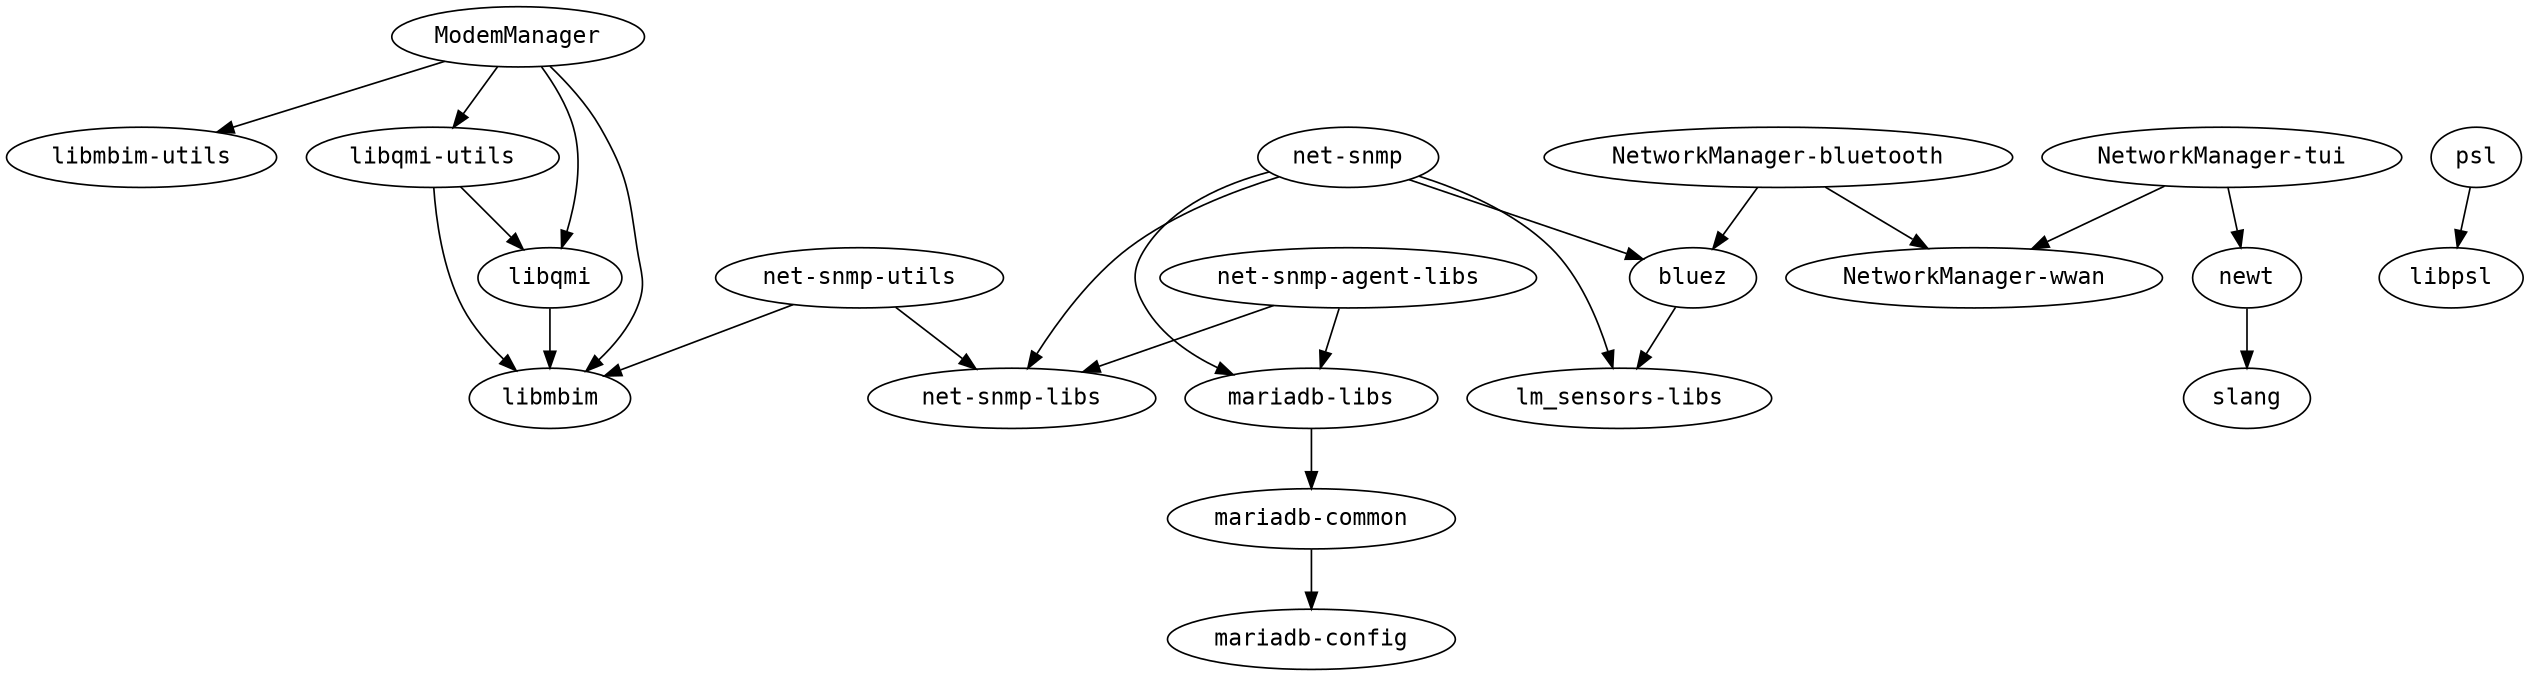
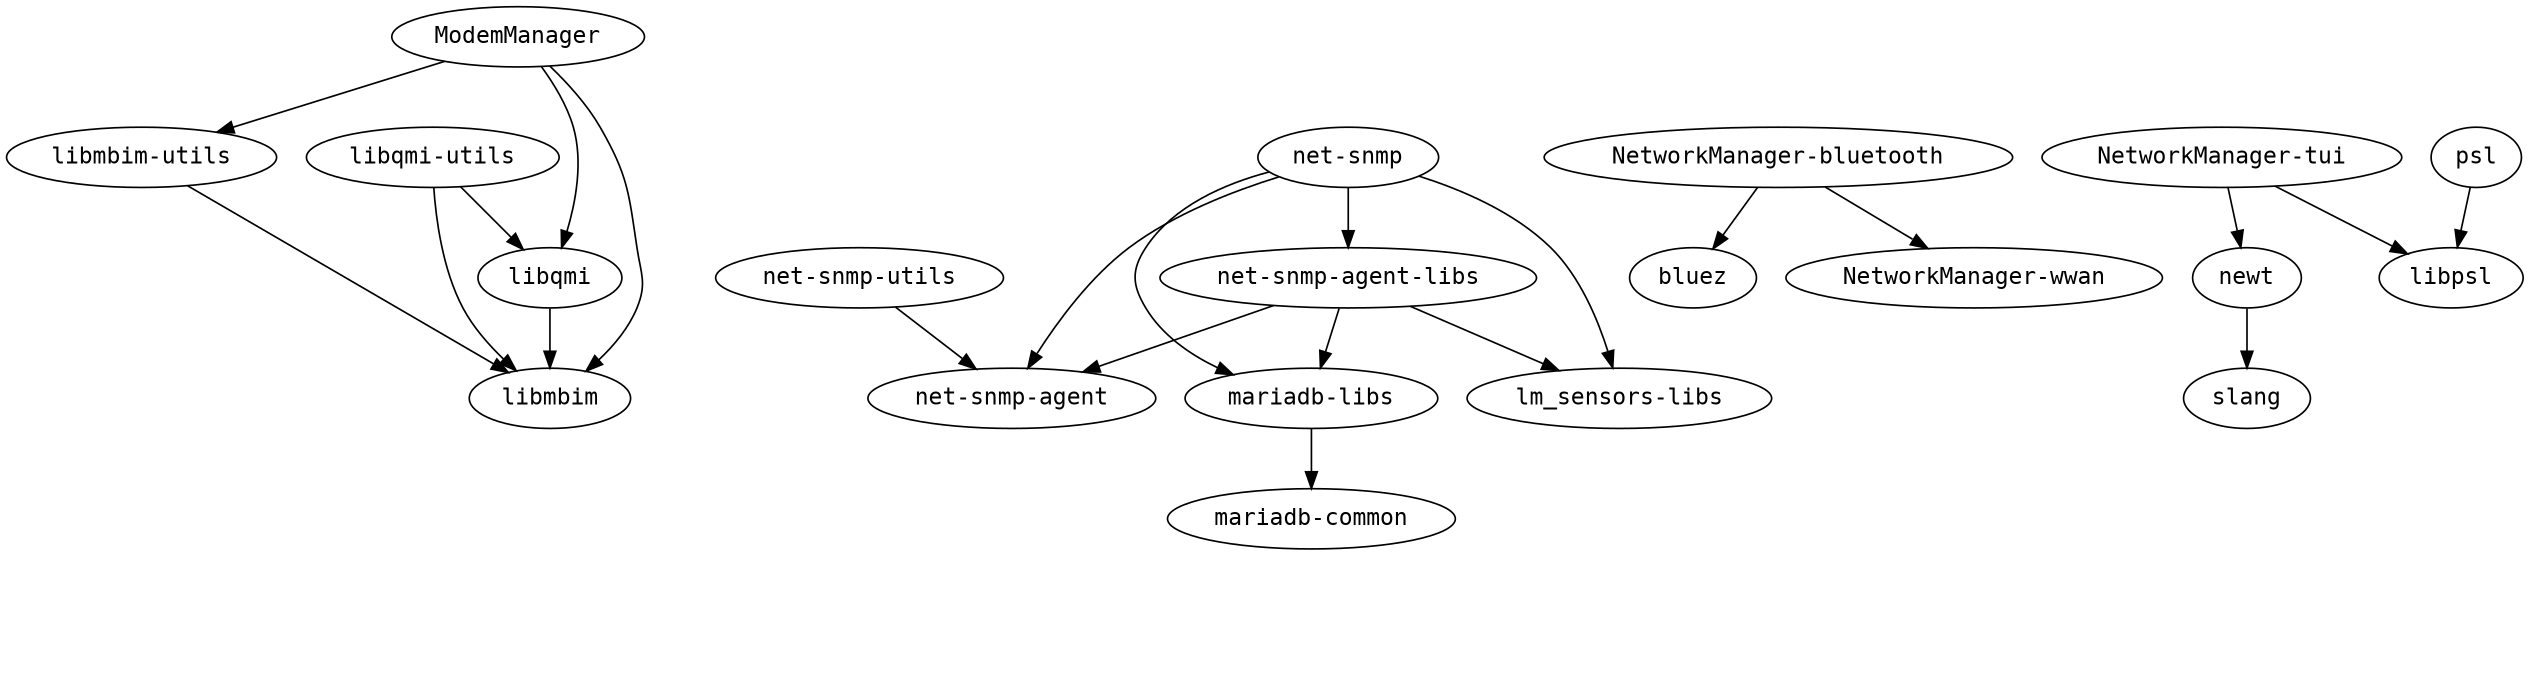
(480, 90) -> none
(2106, 214) -> (2334, 216)
(1540, 224) -> (1348, 209)
(1661, 331) -> (1477, 335)
(707, 337) -> (341, 275)
(1012, 398) -> (1012, 398)
(1311, 639) -> none
